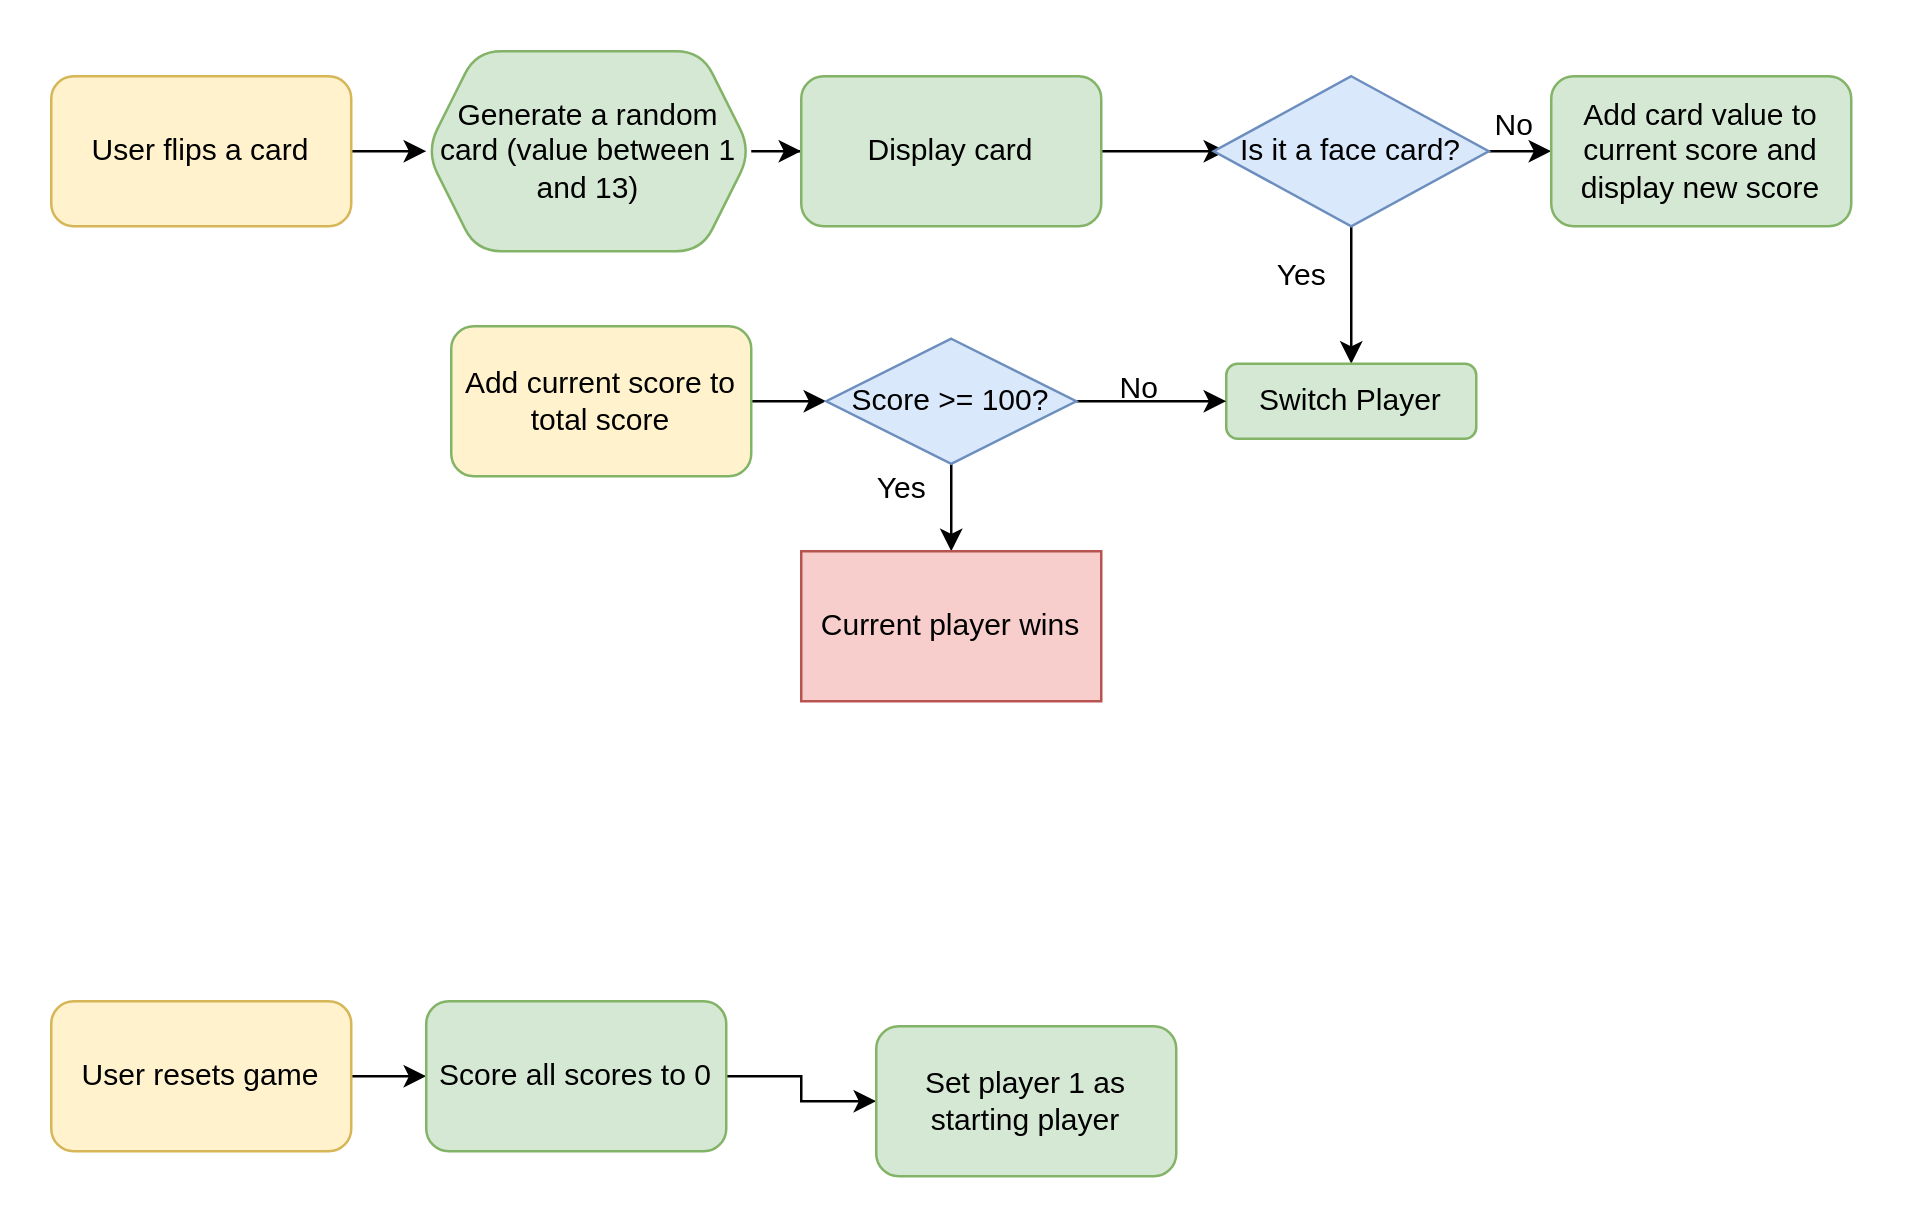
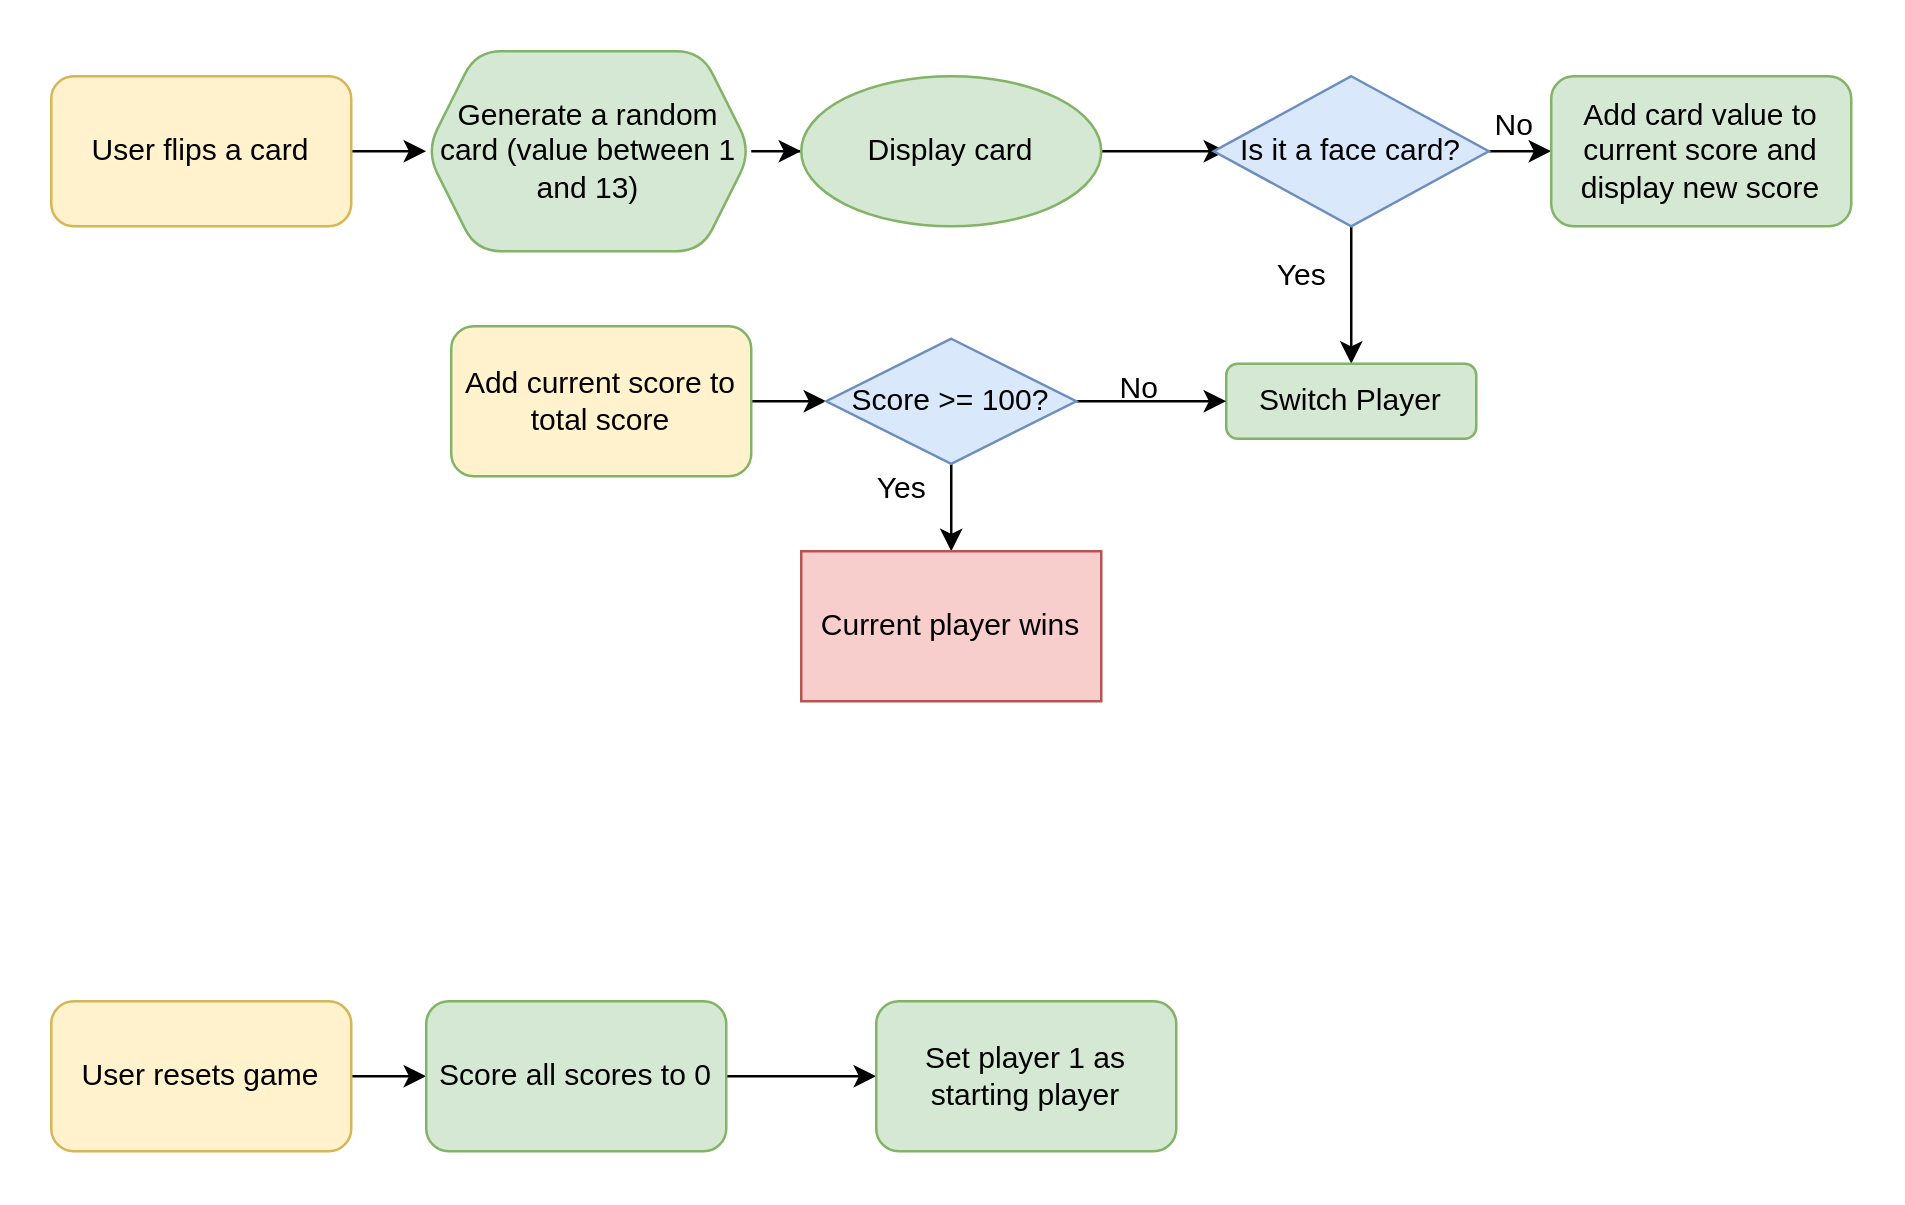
(951, 151) -> (951, 151)
(1026, 1101) -> (1026, 1076)
